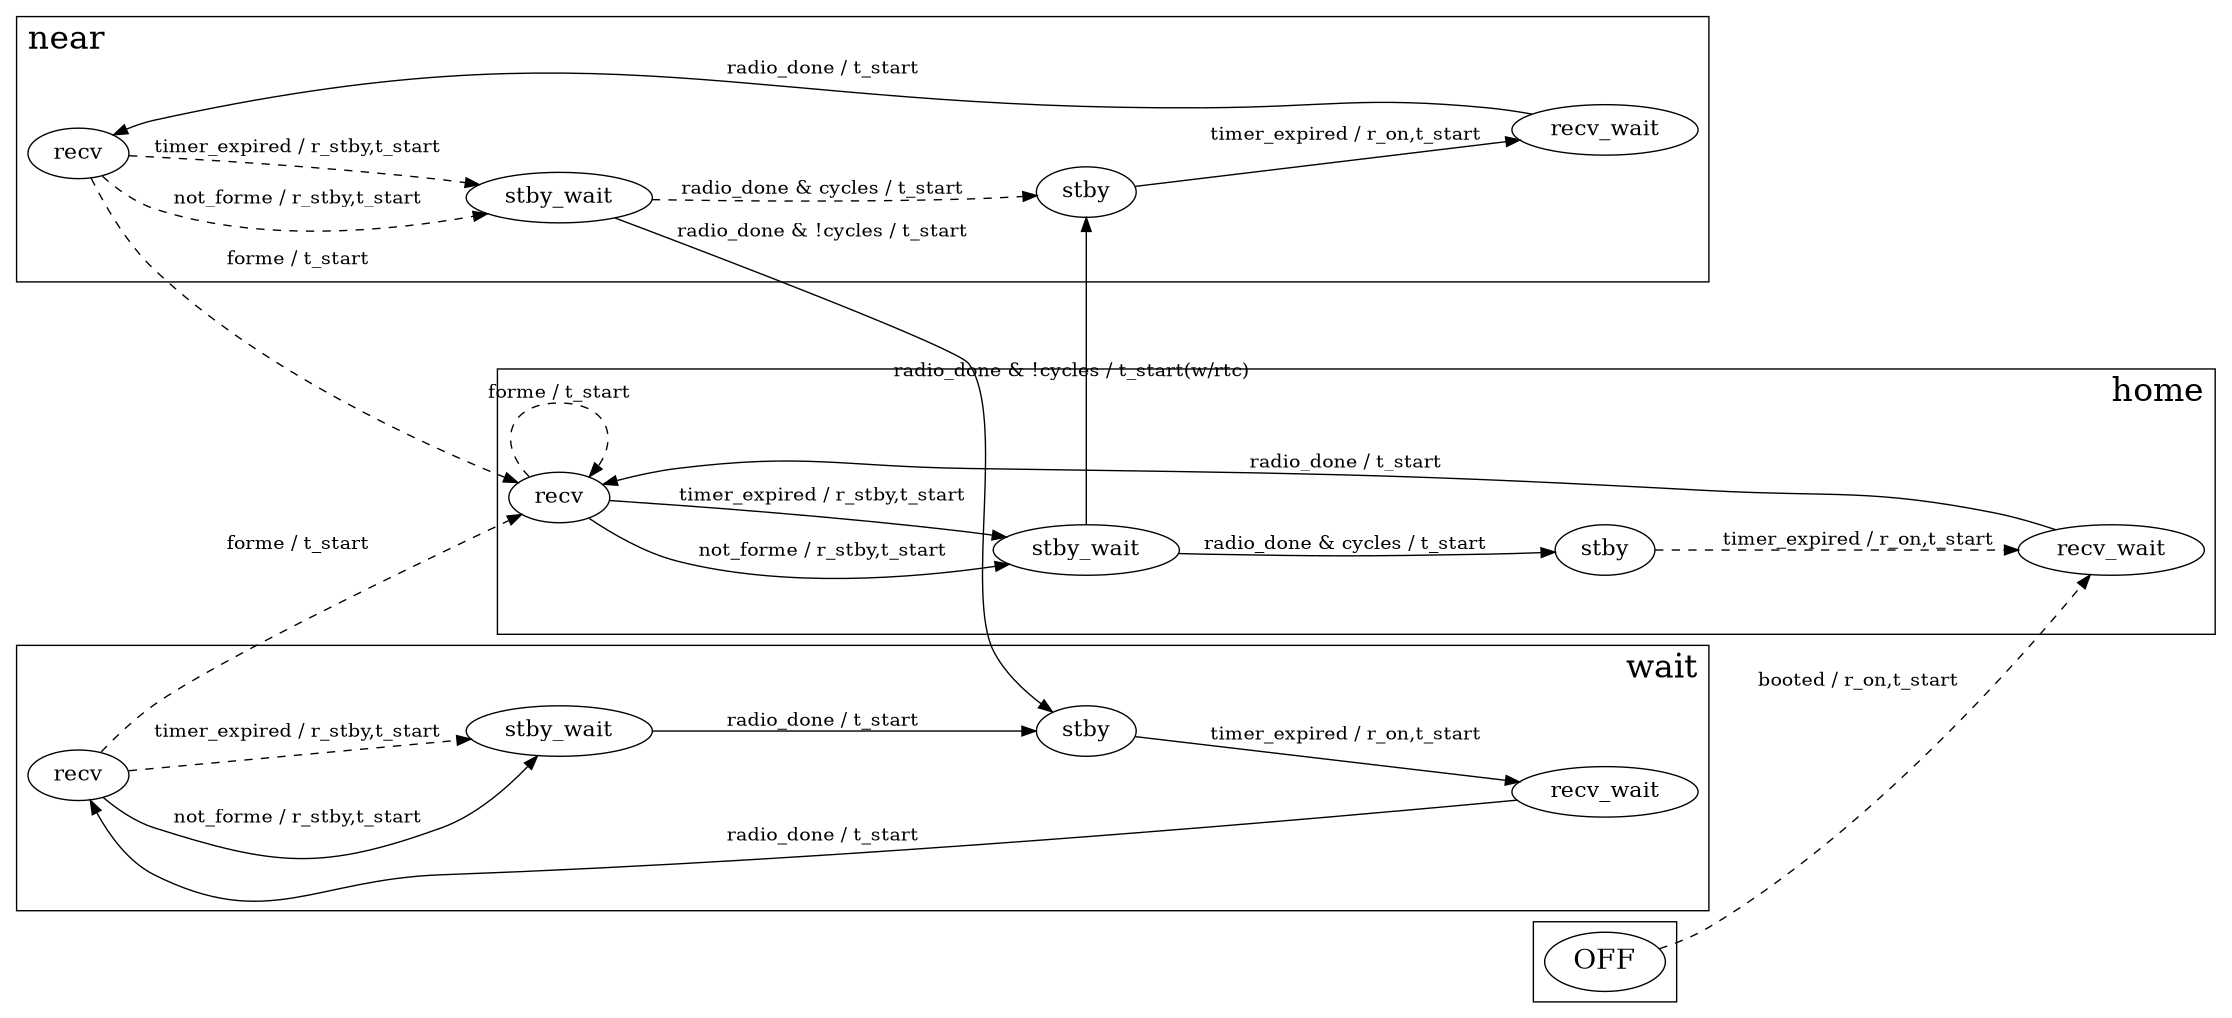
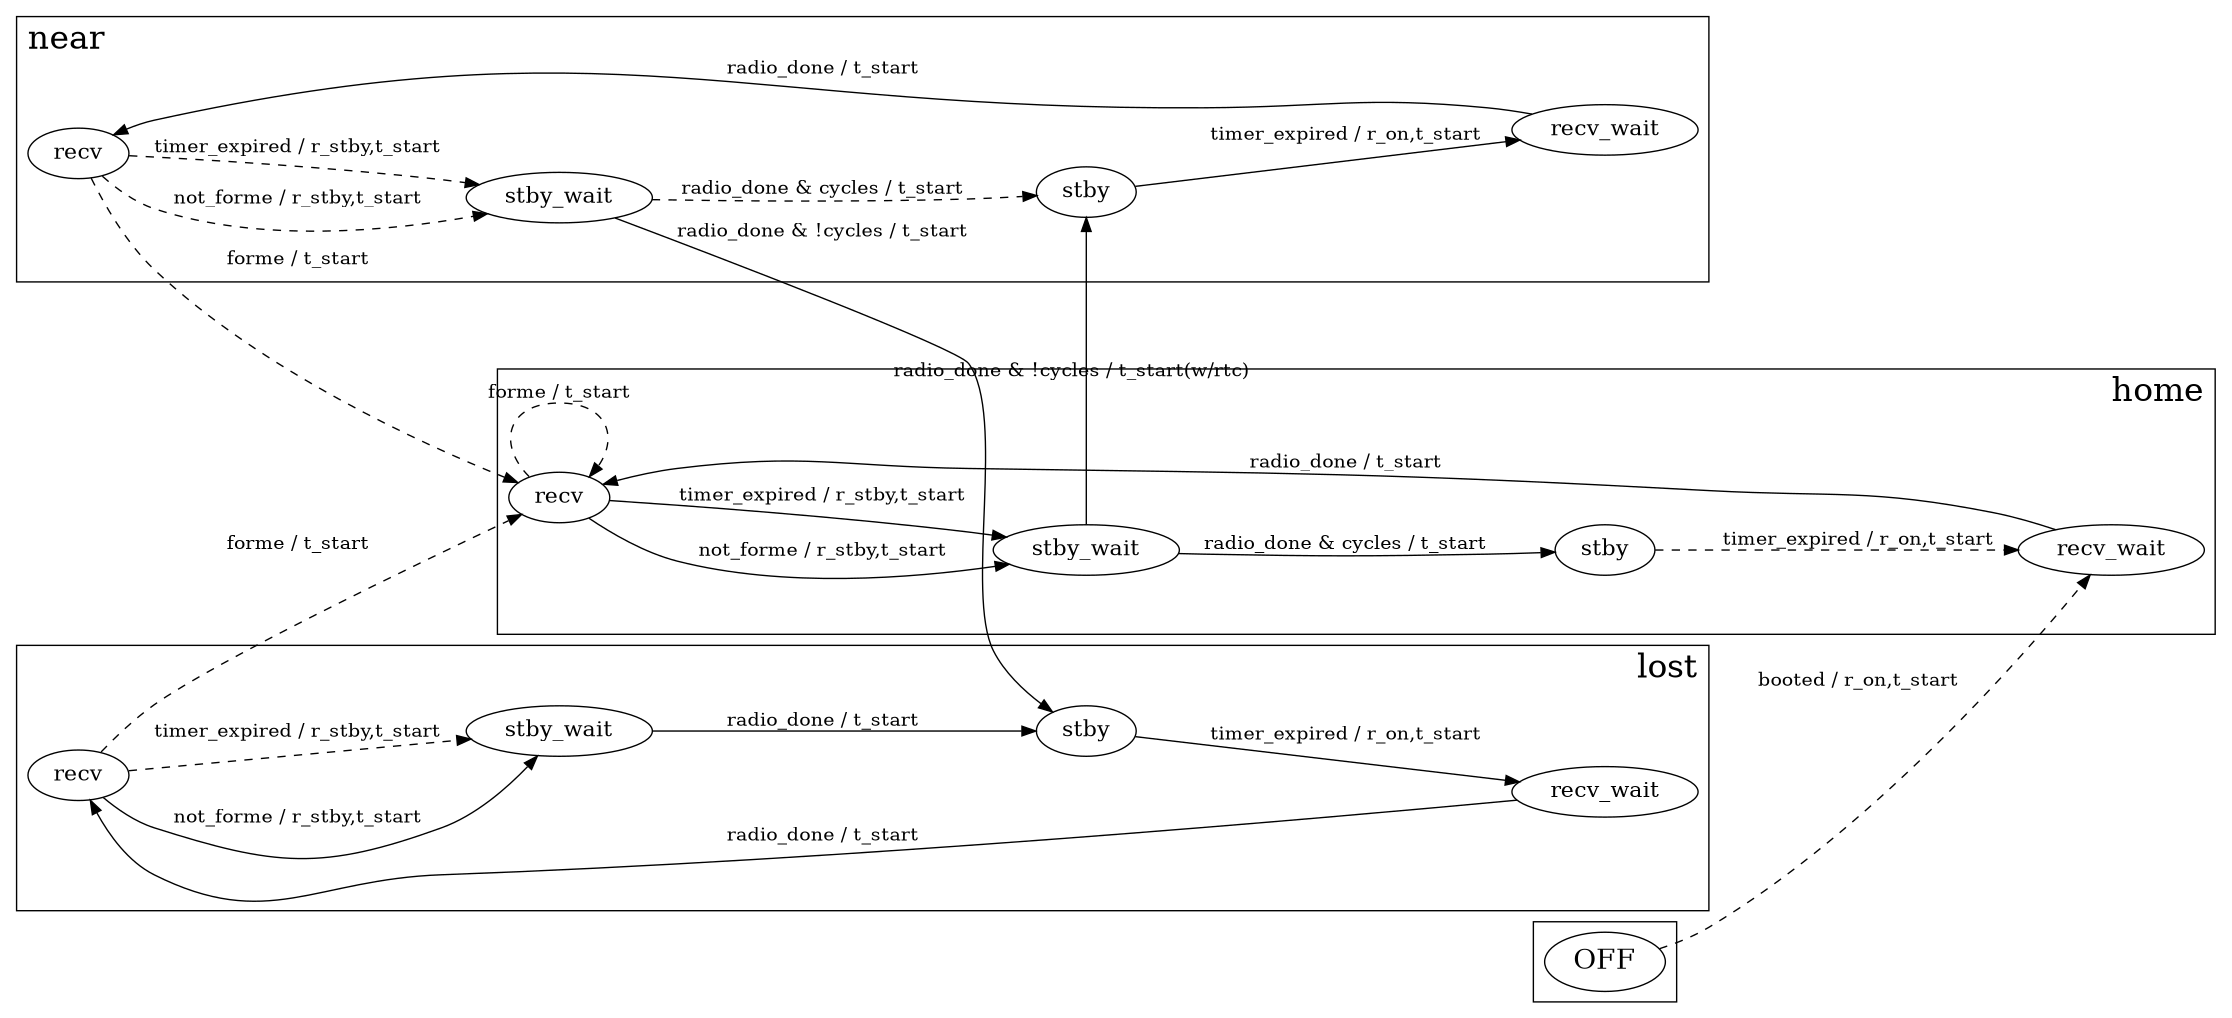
(1662, 669) -> (1667, 669)
